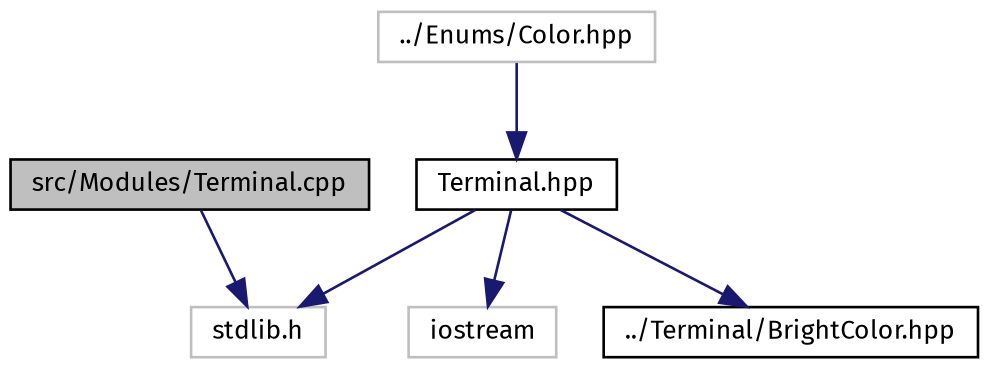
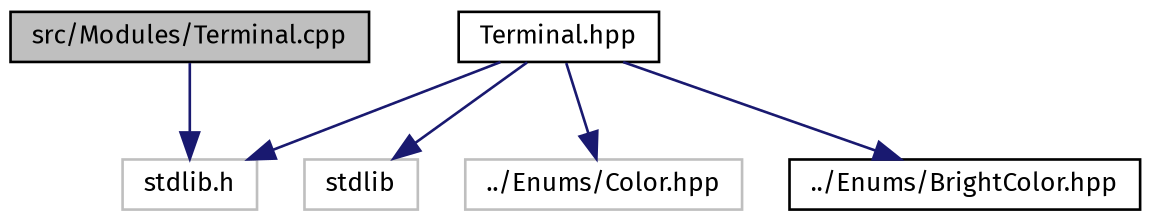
(517, 97) -> (577, 98)
(482, 332) -> (361, 185)
(791, 332) -> (965, 185)
